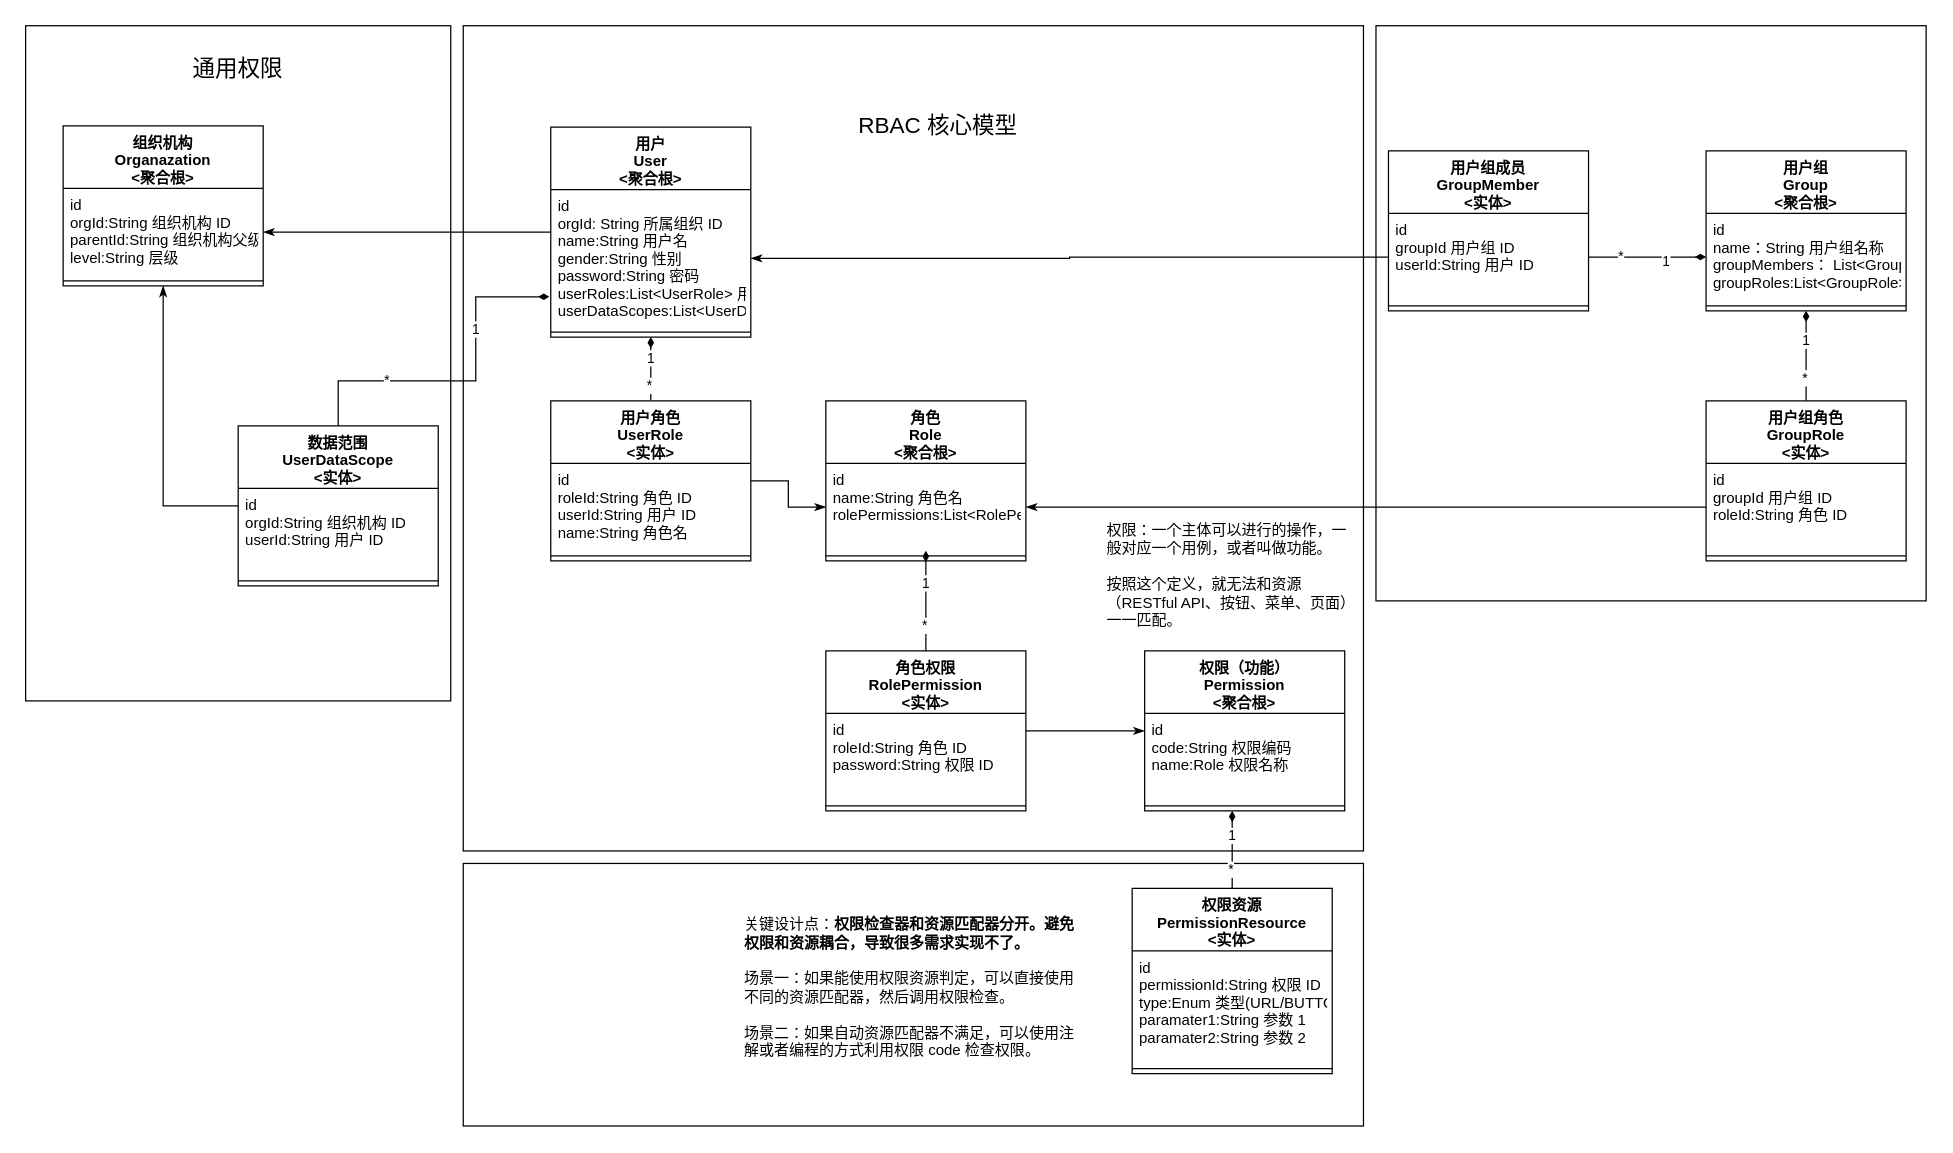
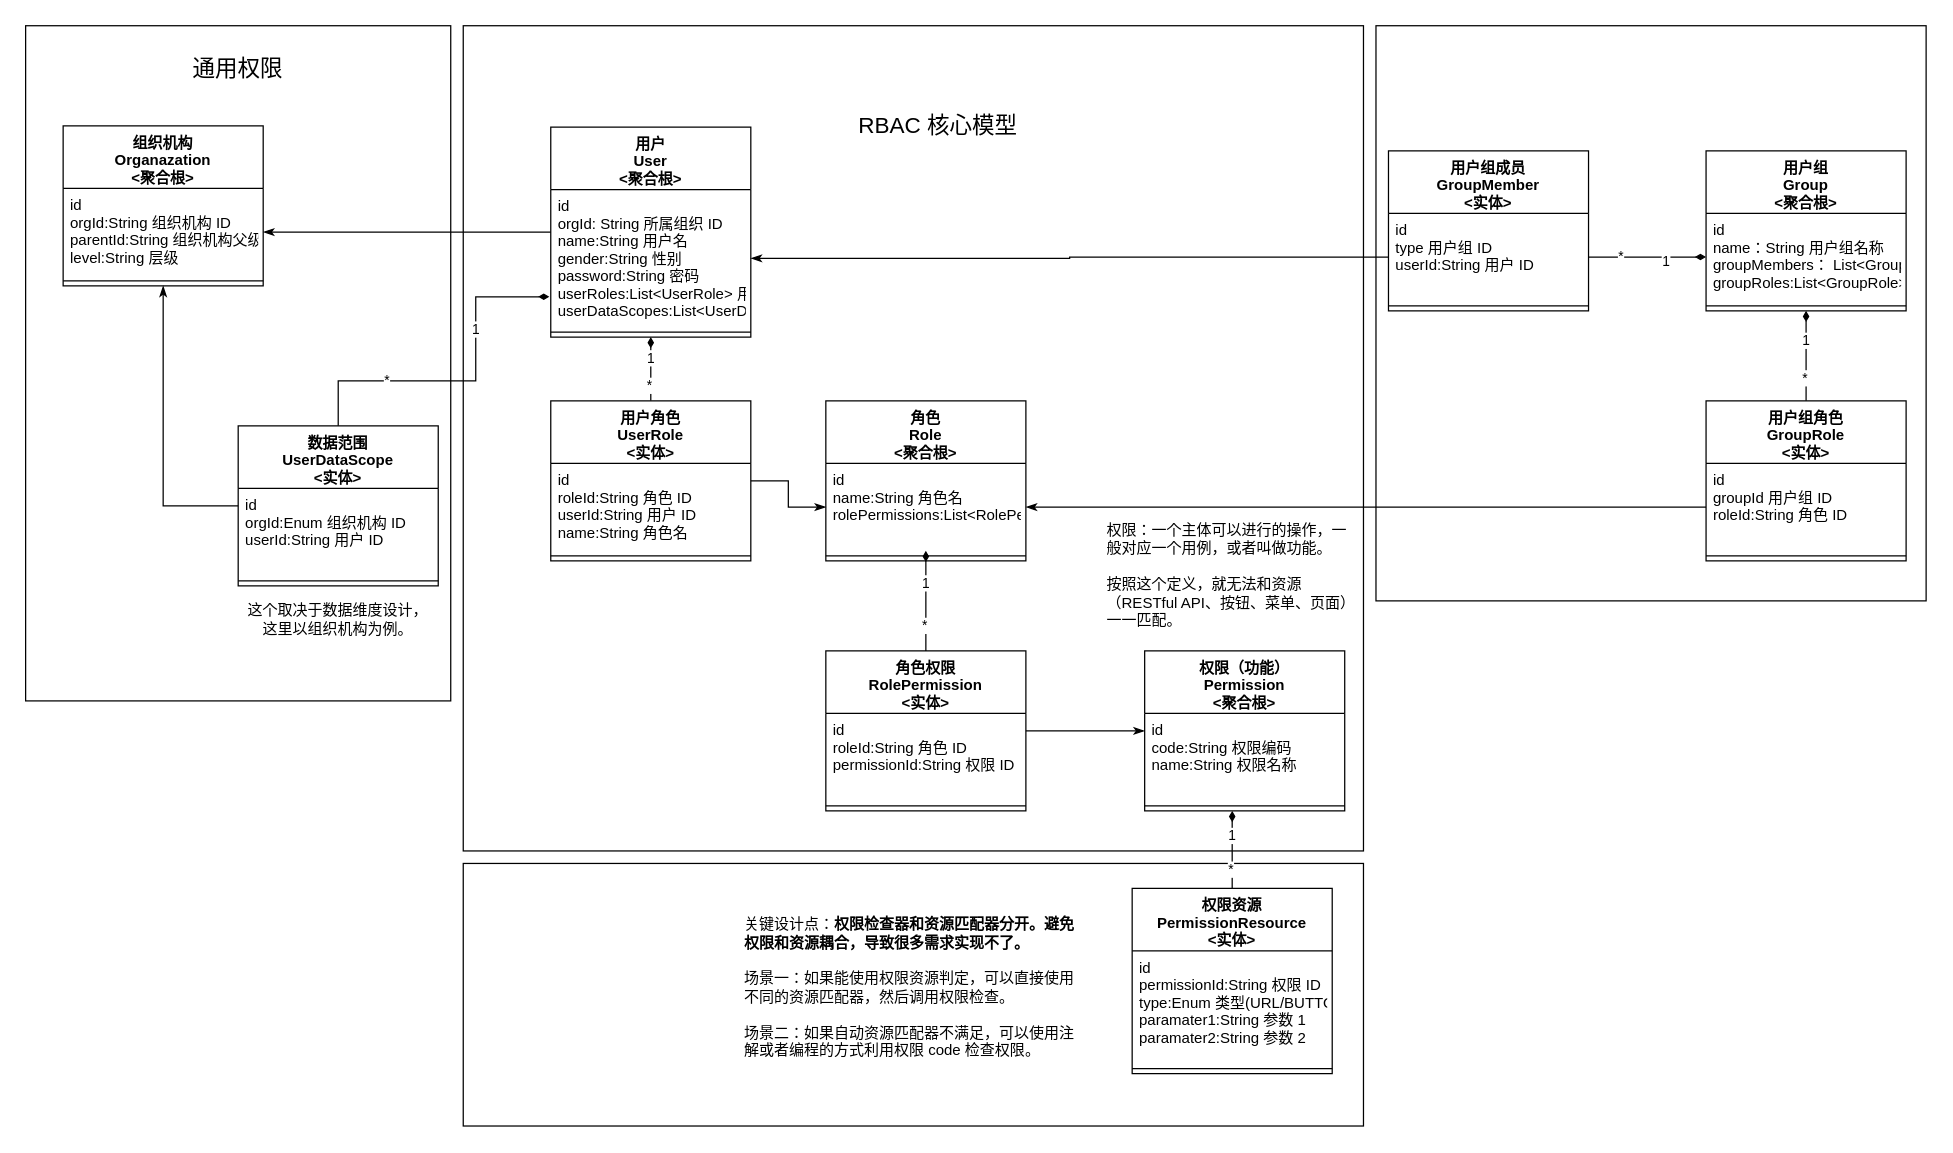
(1401, 230) -> (1401, 230)
(251, 505) -> (251, 505)
none -> (338, 619)
(839, 730) -> (839, 730)
(1158, 730) -> (1158, 730)
